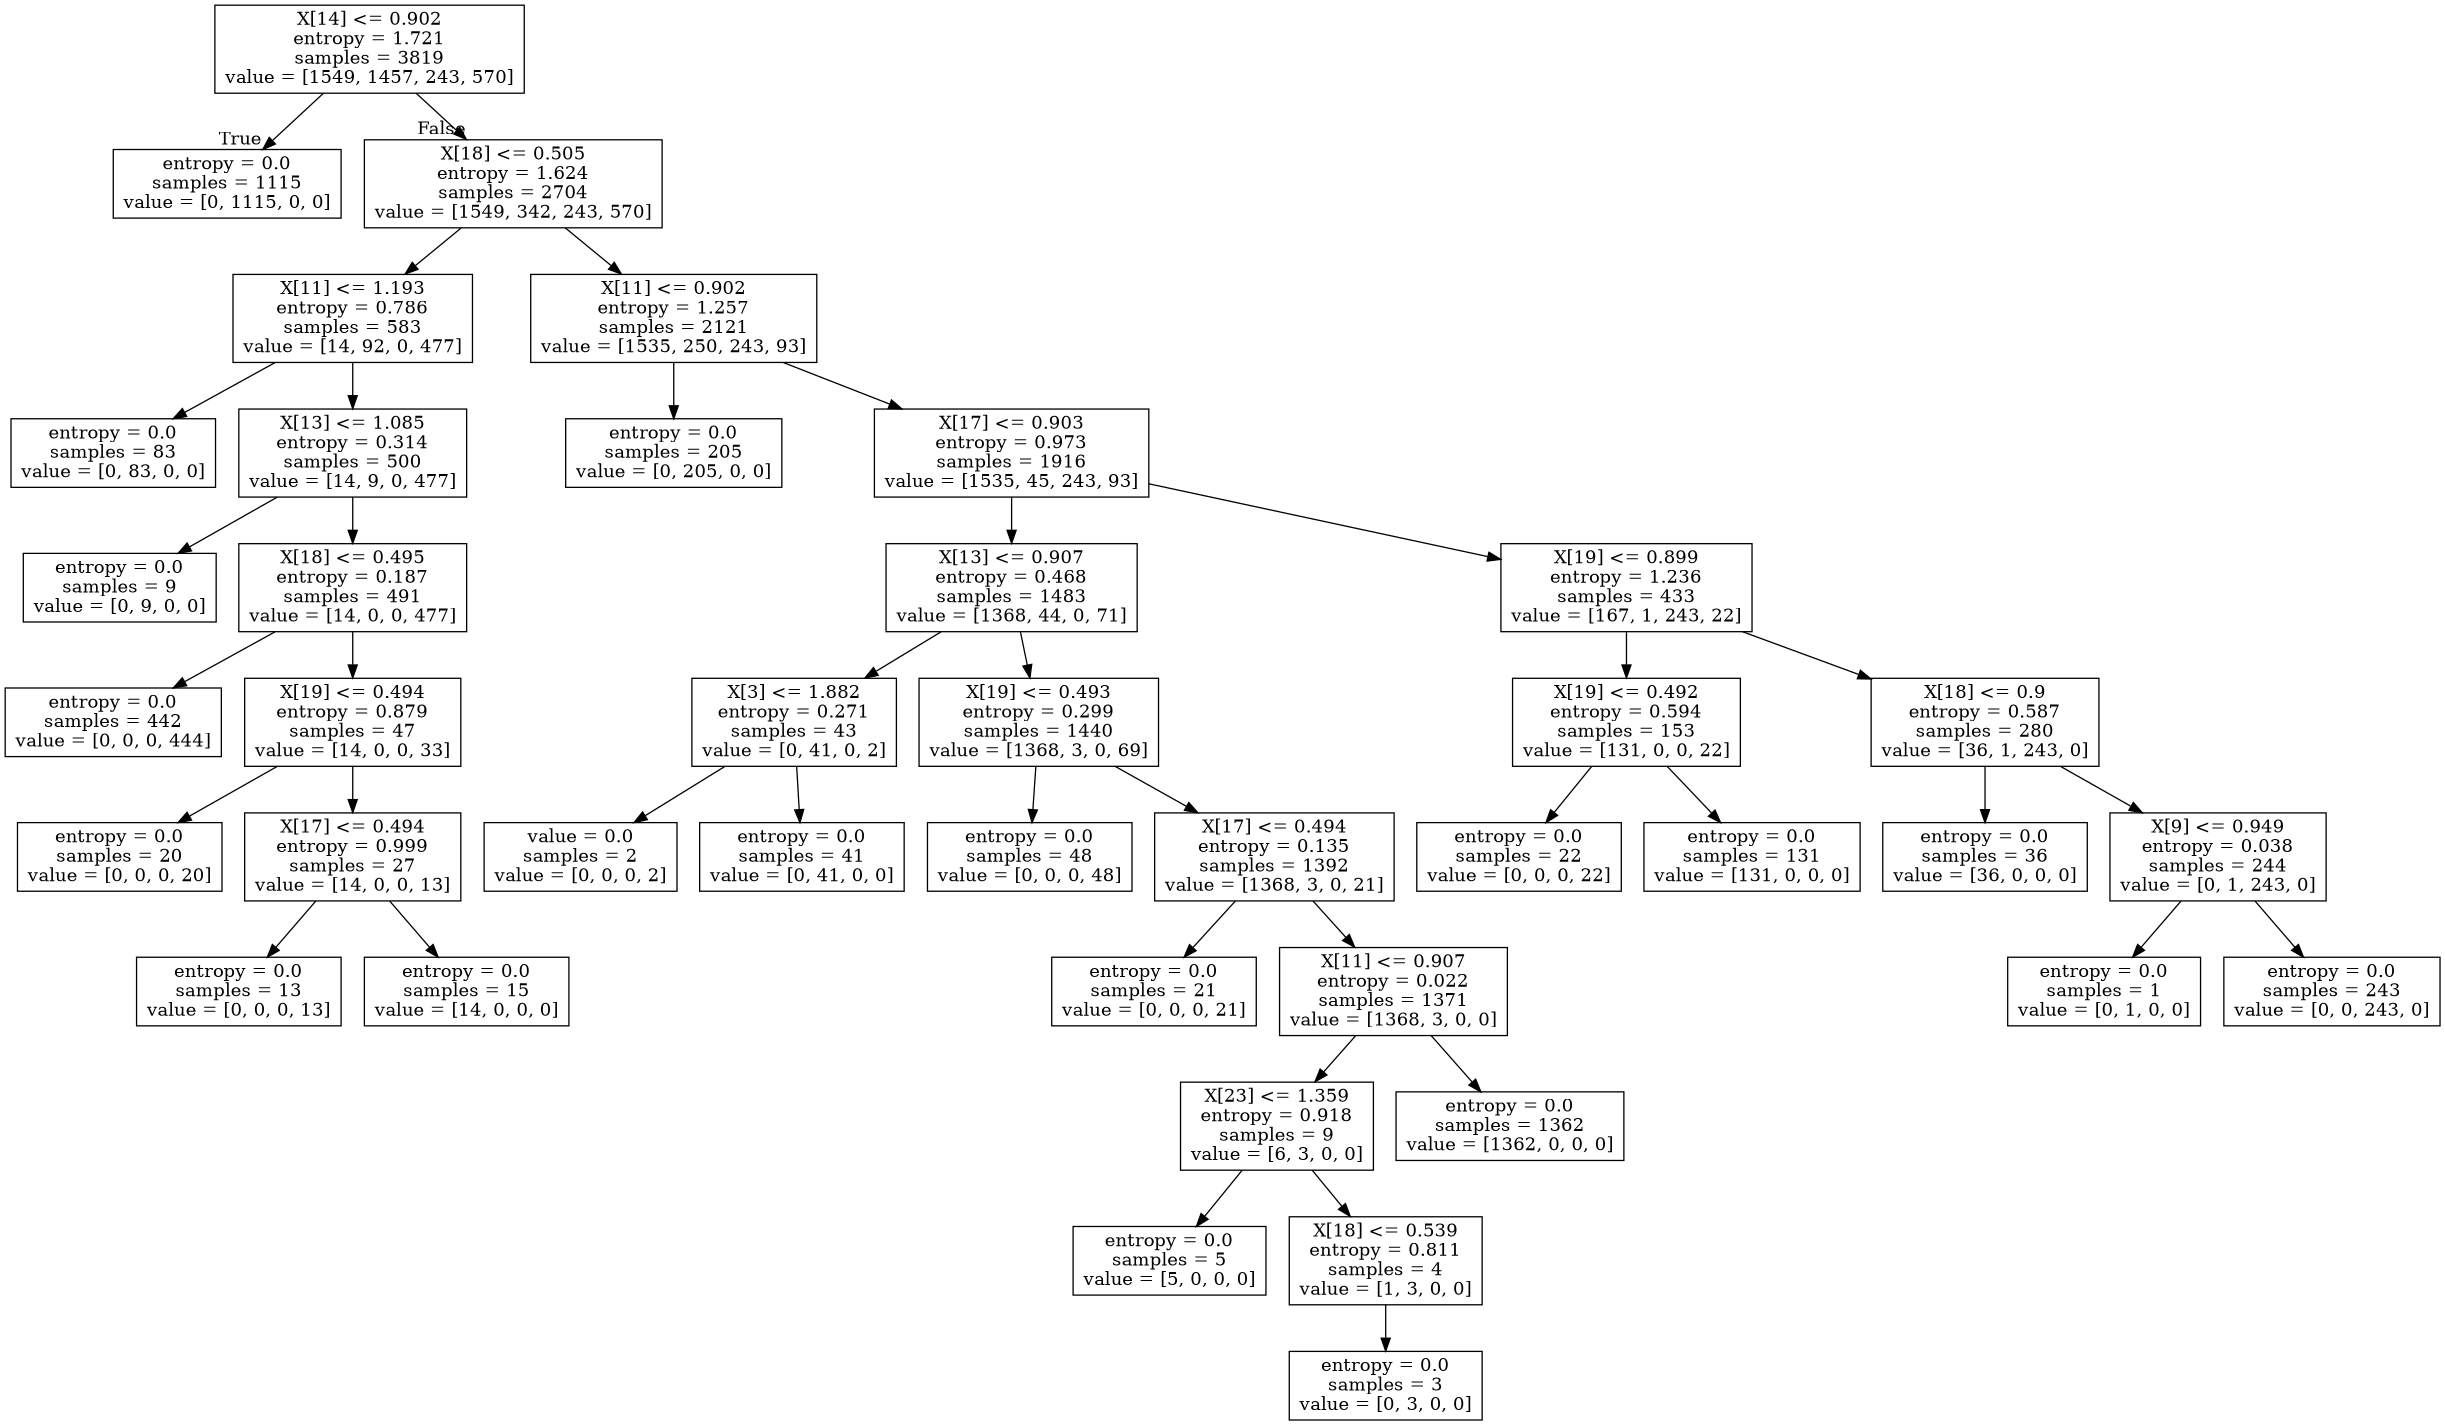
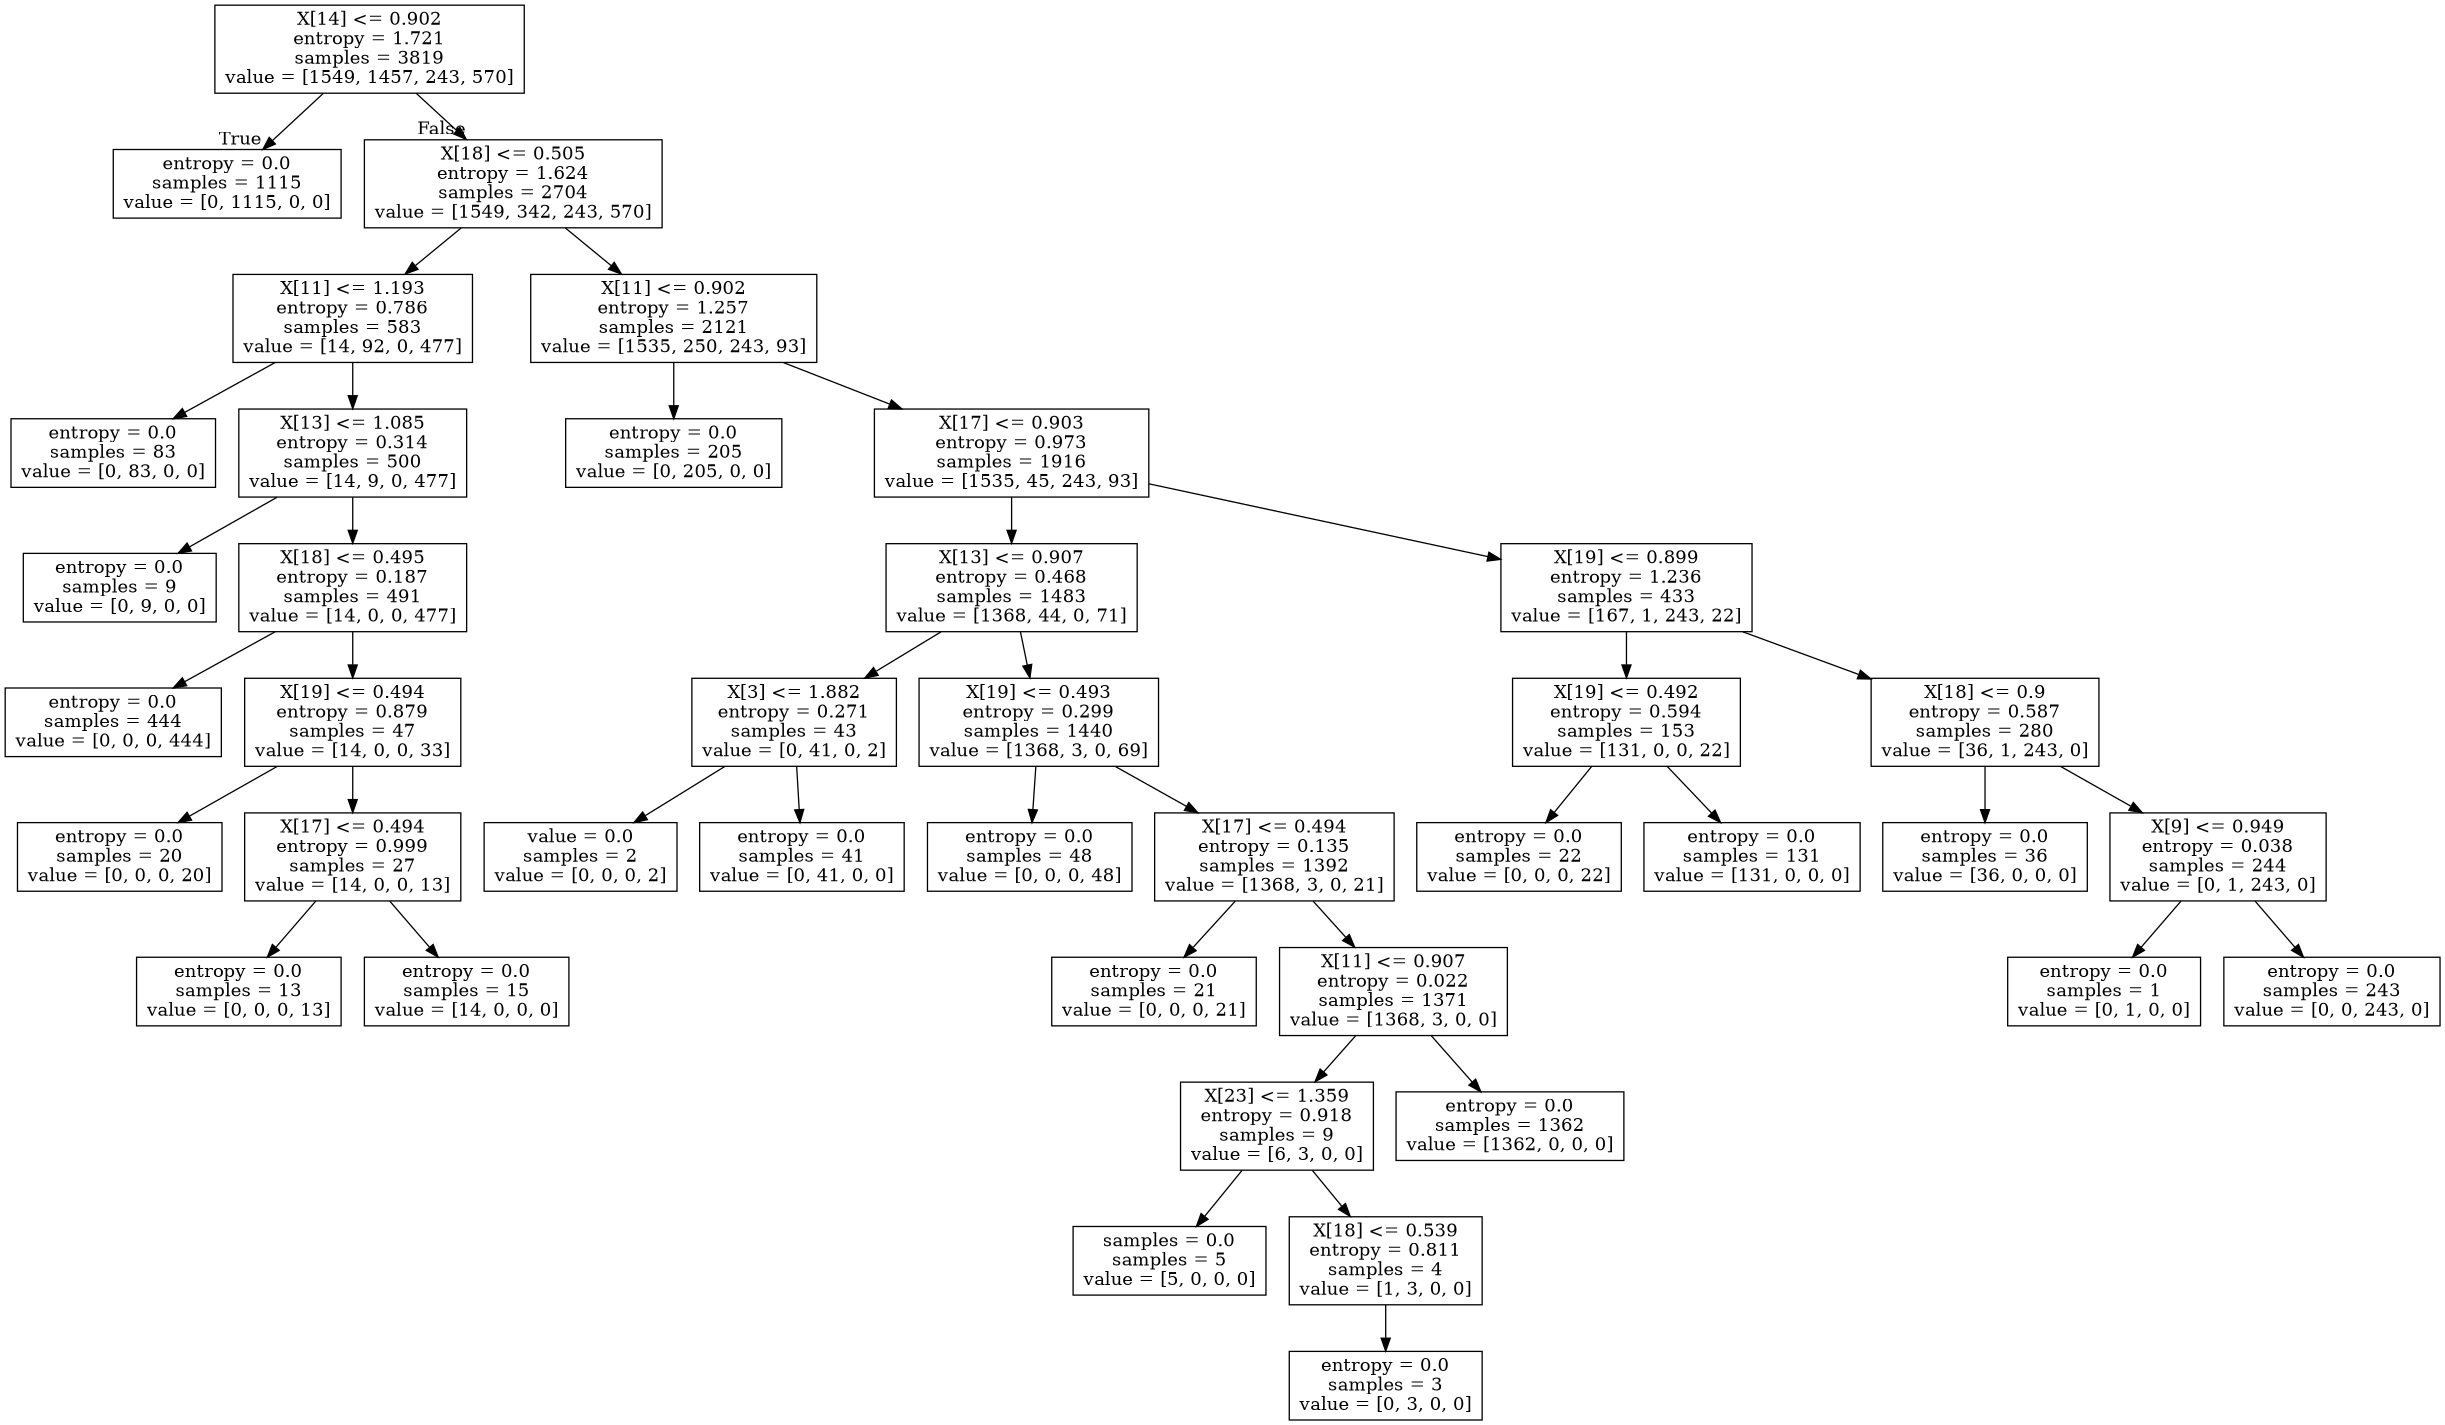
(113, 722) -> (113, 722)
(1170, 1261) -> (1170, 1261)
